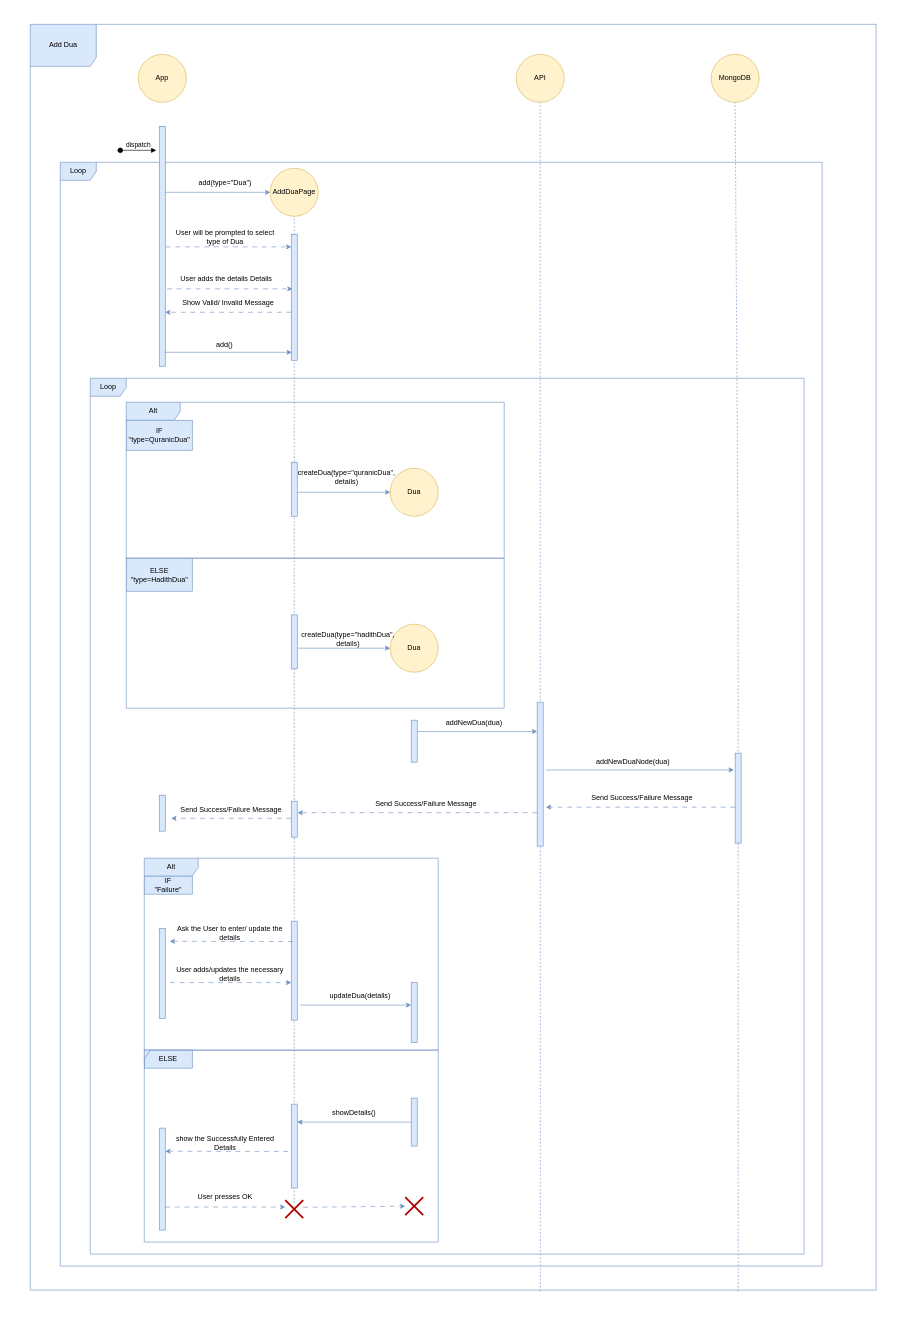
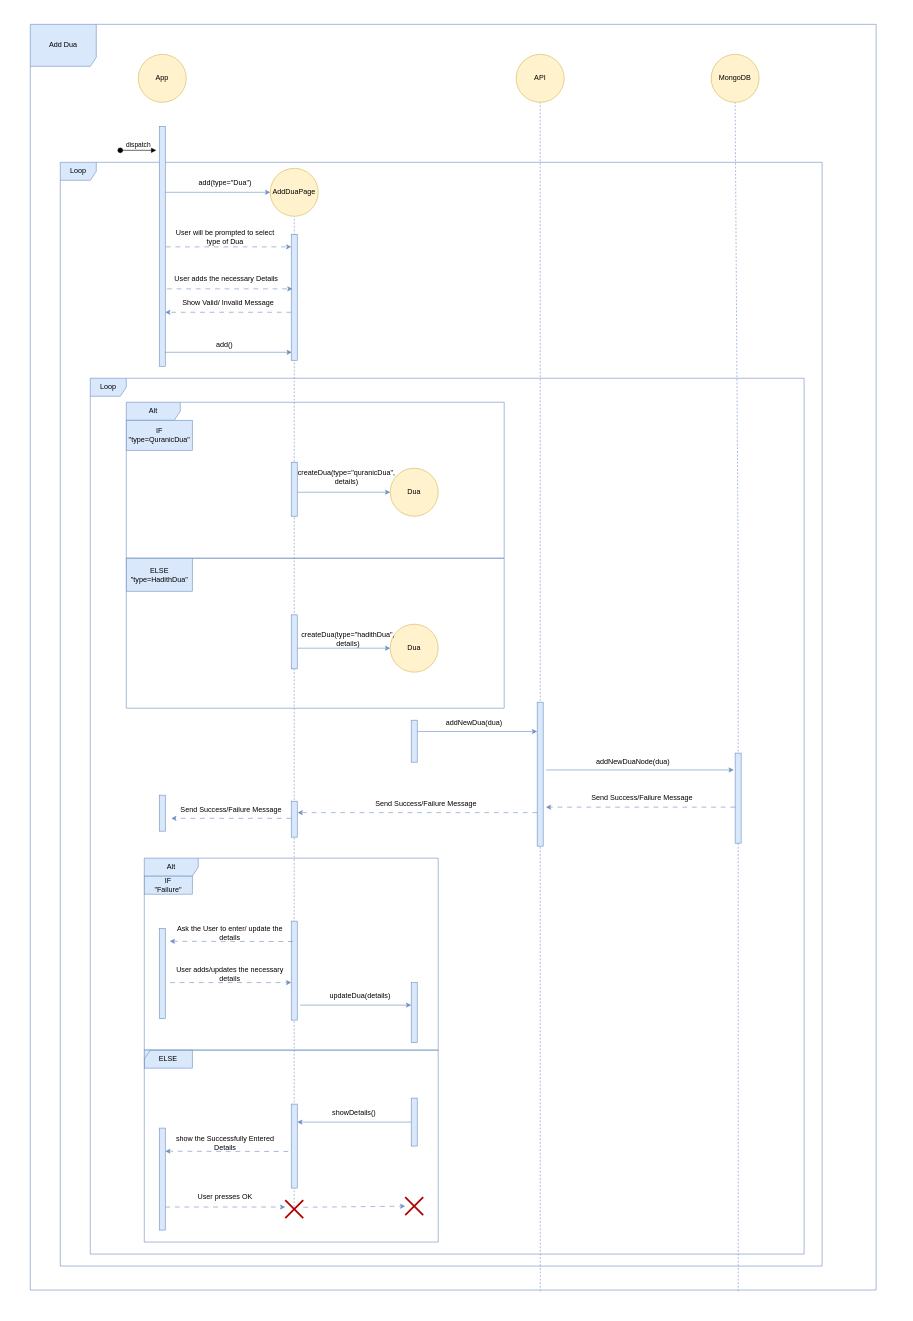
(227, 279) -> (227, 279)
